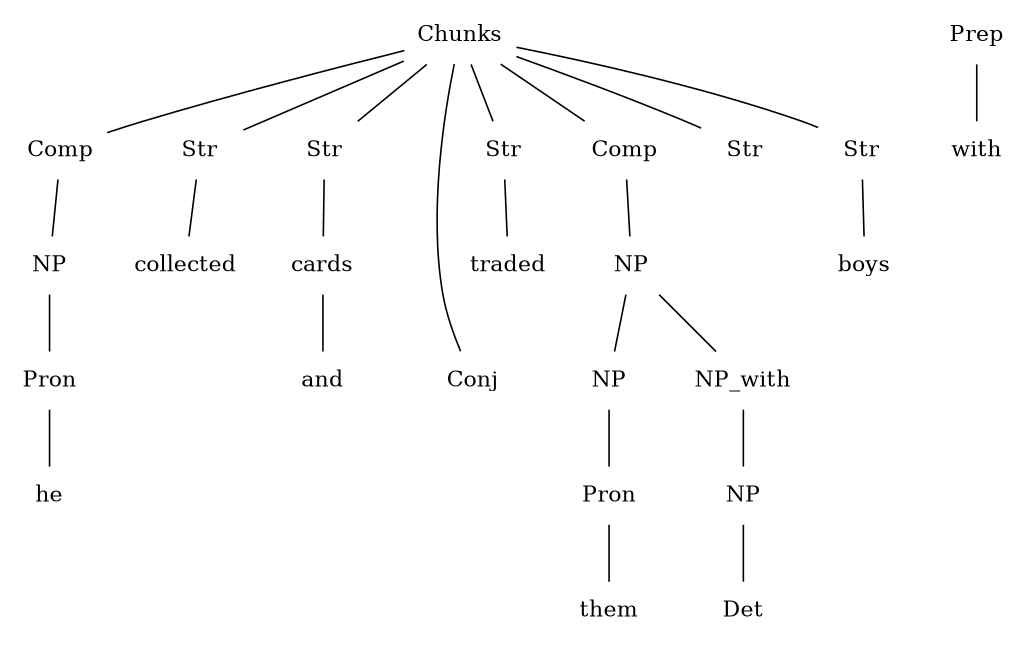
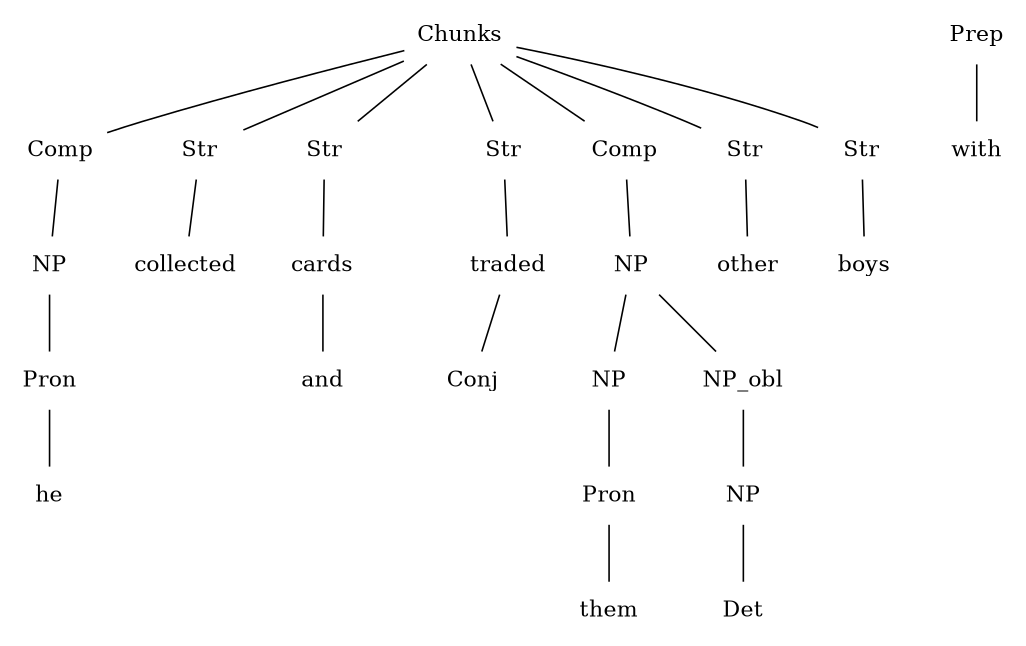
(437, 209) -> (491, 323)
none -> (748, 265)
(743, 380) -> (743, 380)
